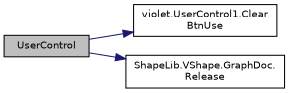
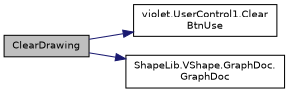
(47, 46) -> (47, 46)
(205, 72) -> (205, 72)
